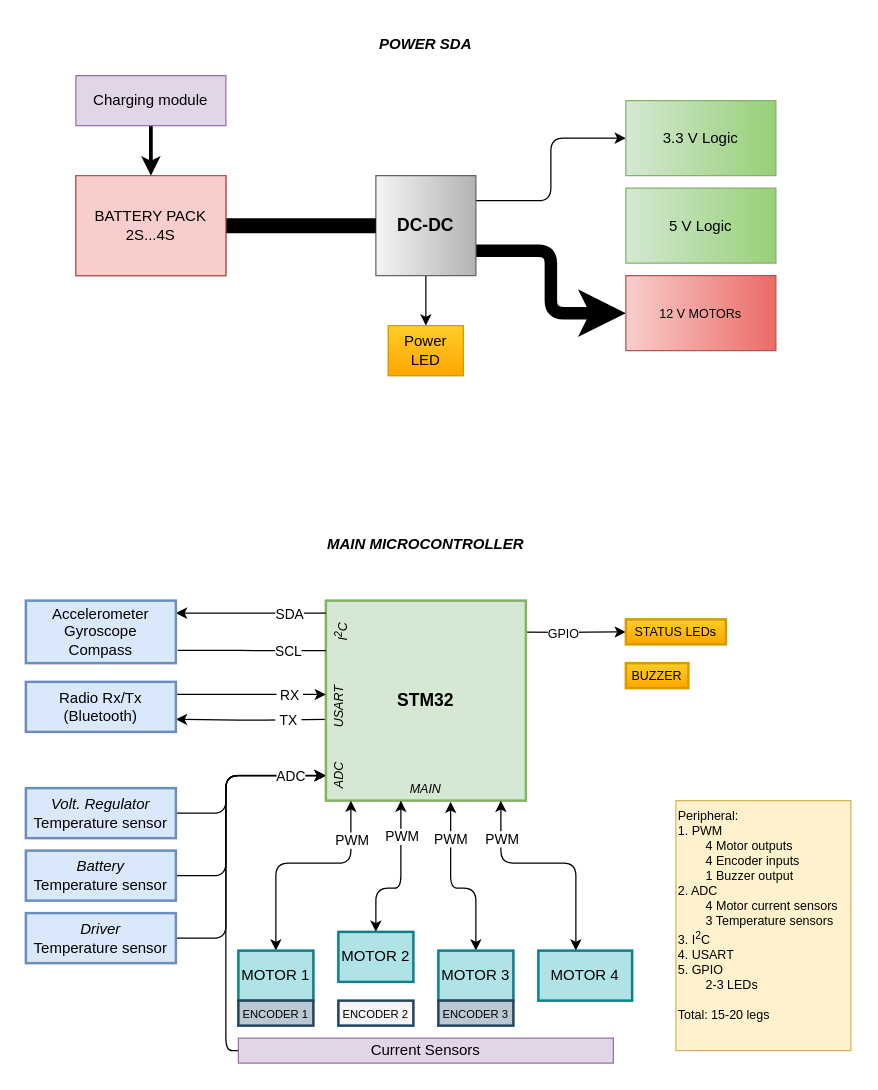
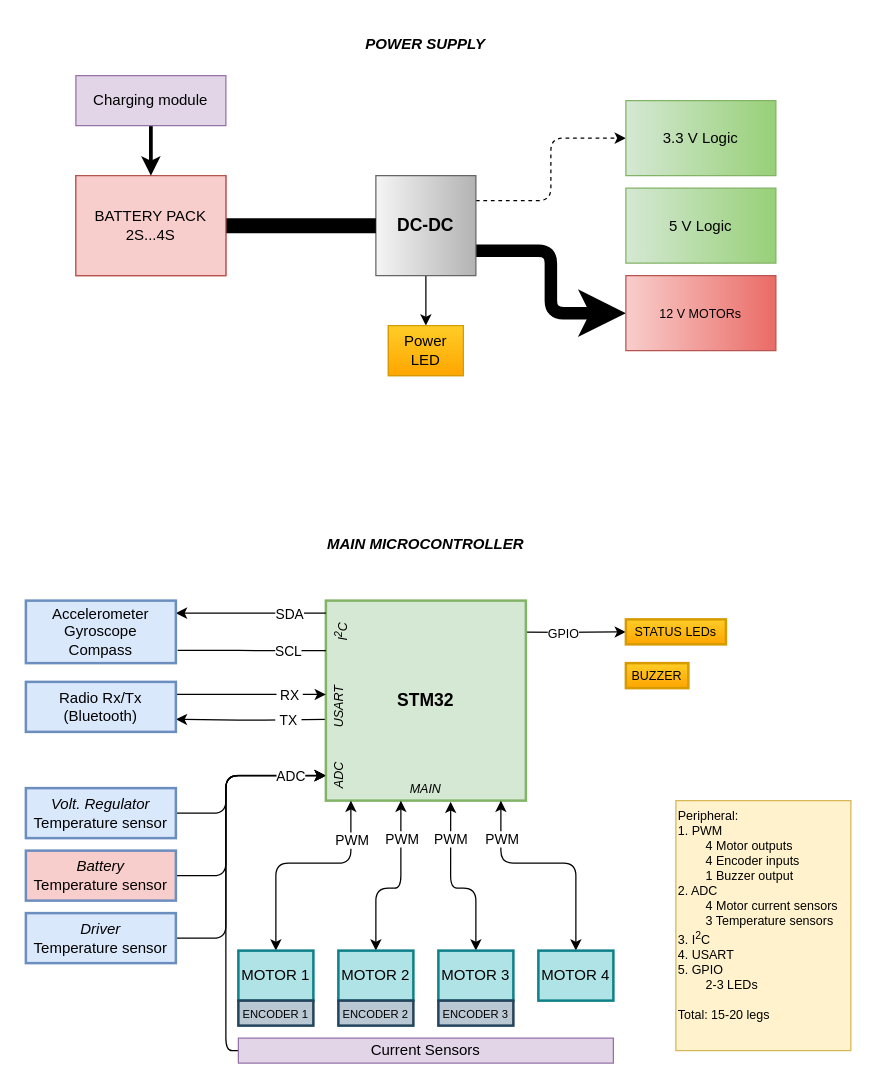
(426, 44) -> (426, 44)
(551, 173) -> (551, 173)
(101, 876) -> (101, 876)
(376, 957) -> (376, 976)
(585, 976) -> (576, 976)
(376, 1013) -> (376, 1013)
